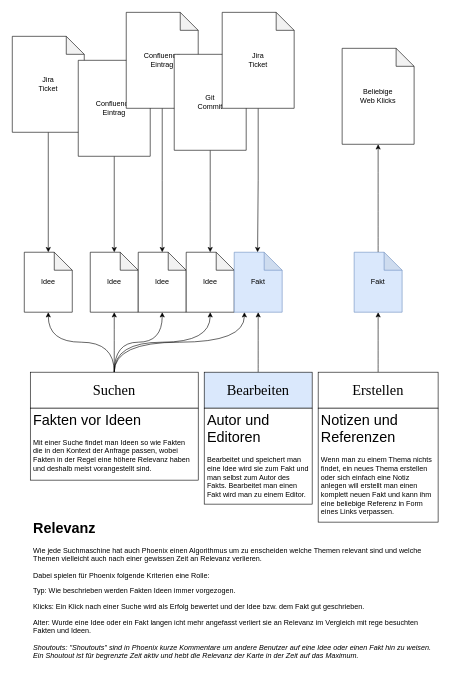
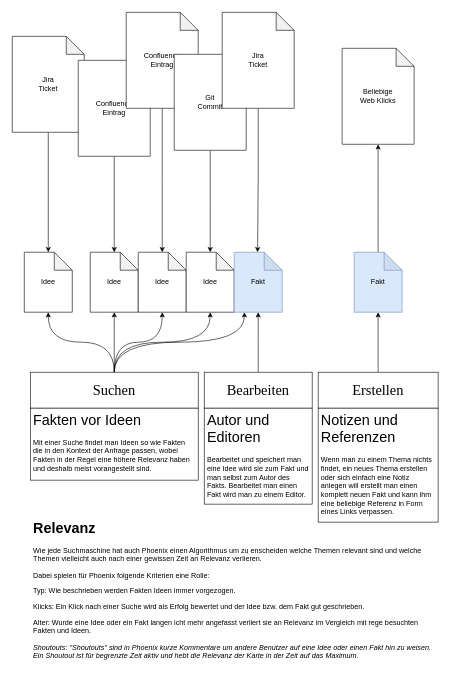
(258, 390) -> (258, 390)
